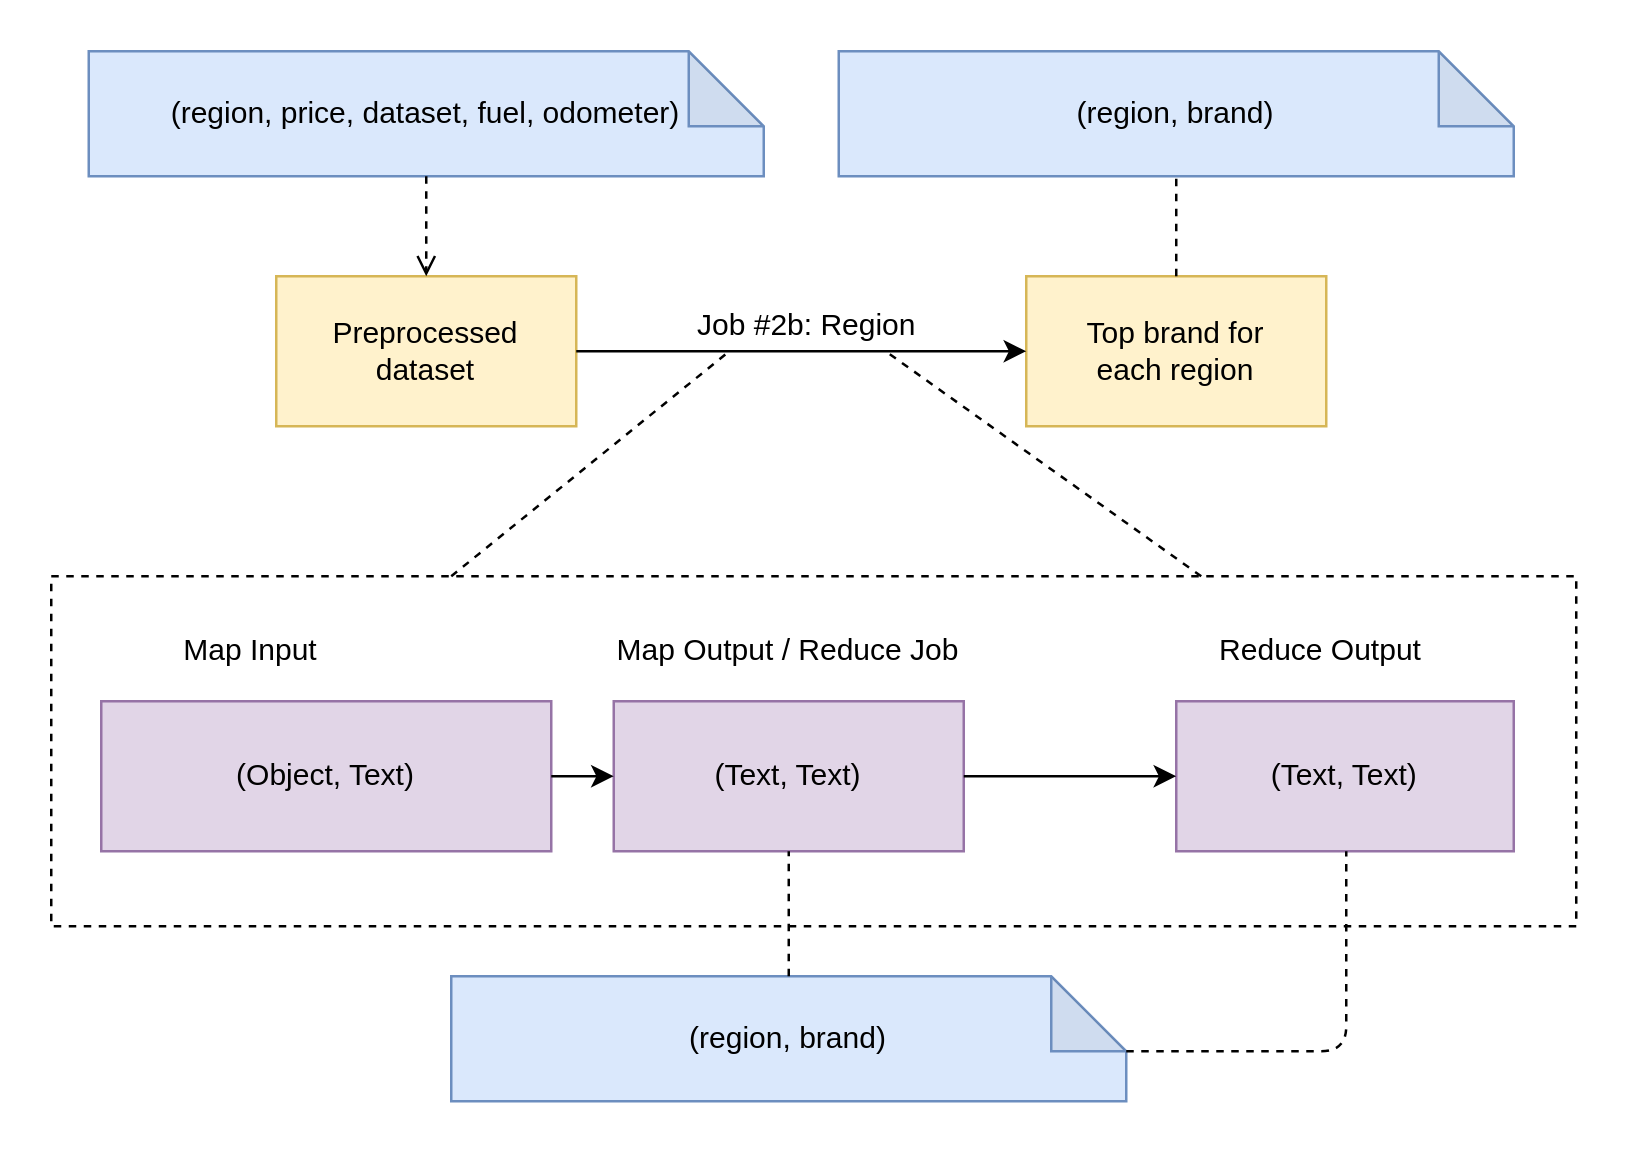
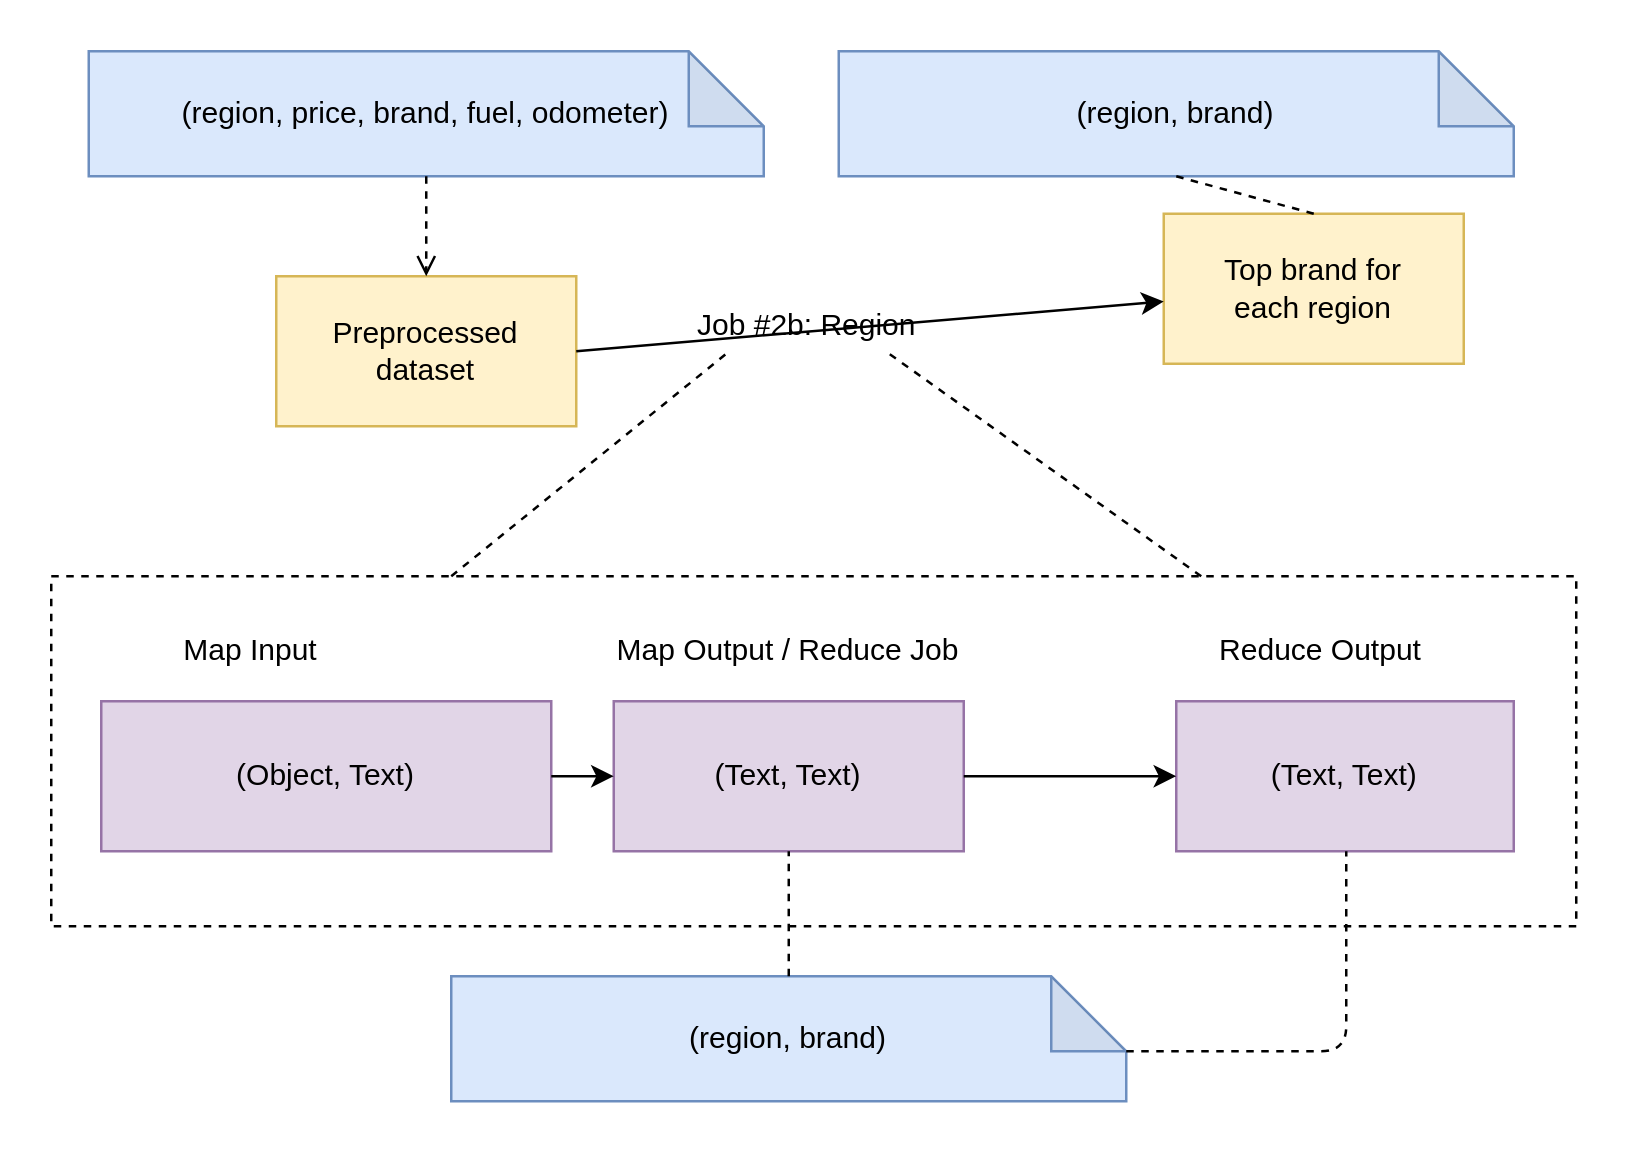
(426, 114) -> (426, 114)
(1176, 351) -> (1314, 289)
